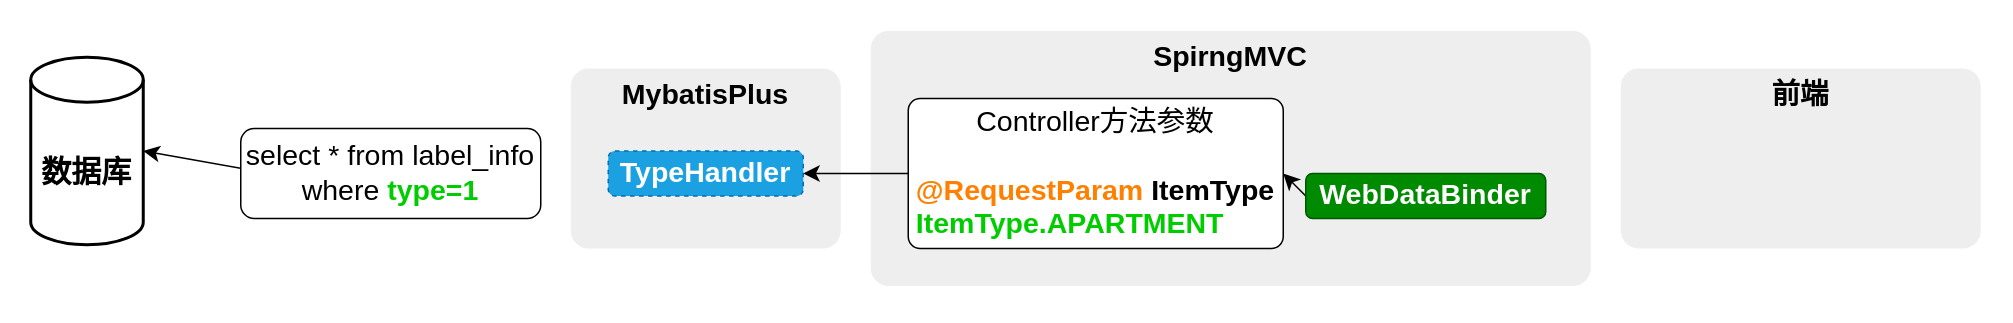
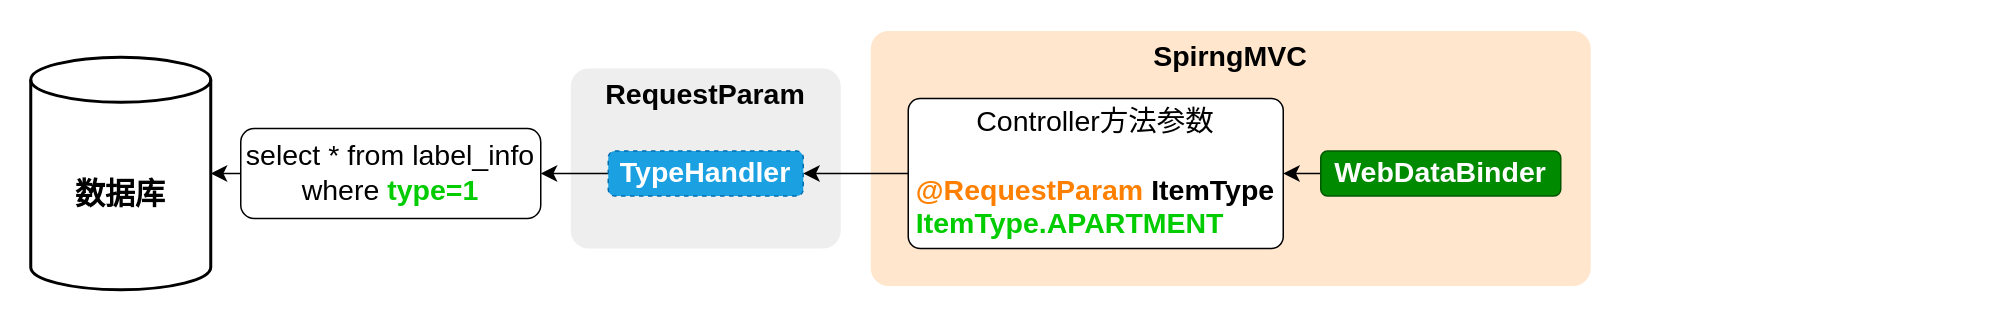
(1231, 58) -> (1231, 58)
(706, 96) -> (706, 96)
(87, 151) -> (121, 173)
(1801, 158) -> none
none -> (580, 173)
(1426, 196) -> (1441, 173)
